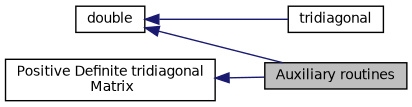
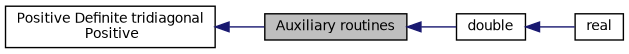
(336, 19) -> (599, 27)
(221, 47) -> (439, 27)
(110, 80) -> (110, 27)
